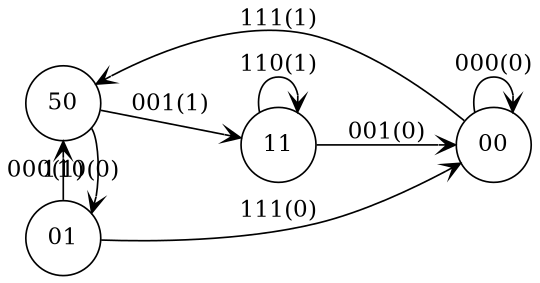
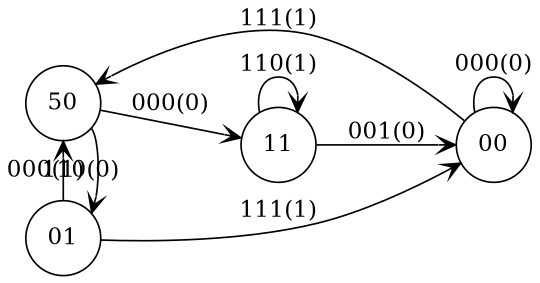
(170, 104) -> (170, 104)
(279, 211) -> (279, 211)
